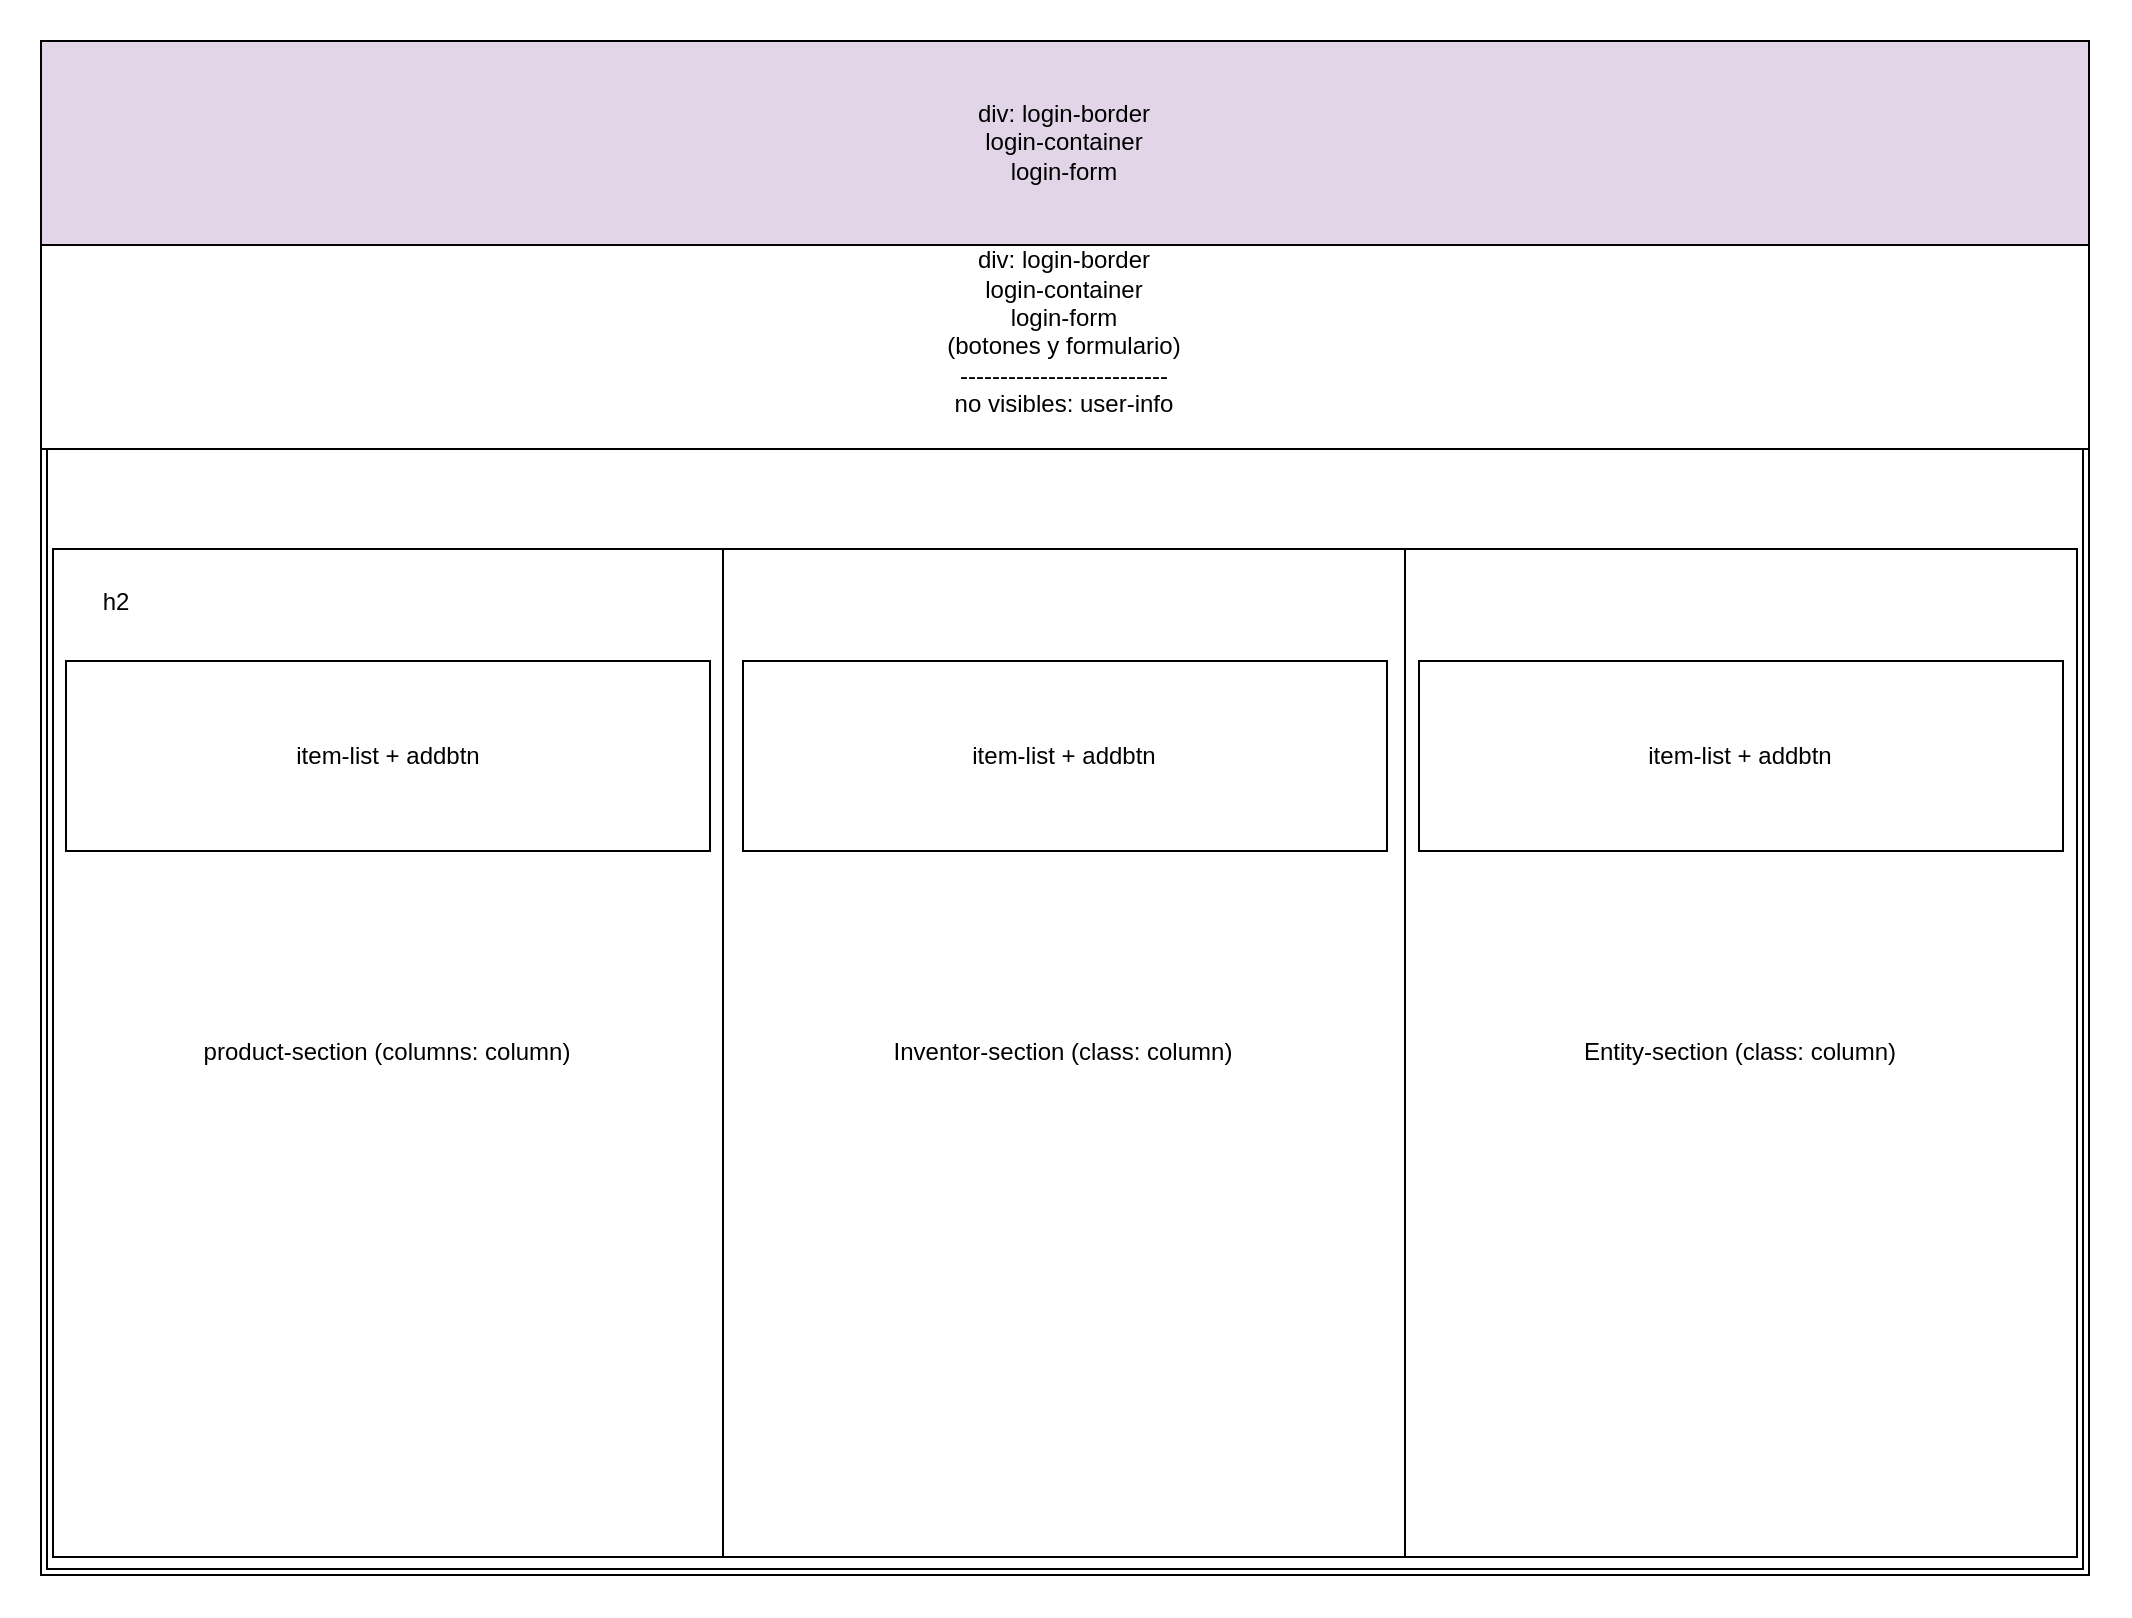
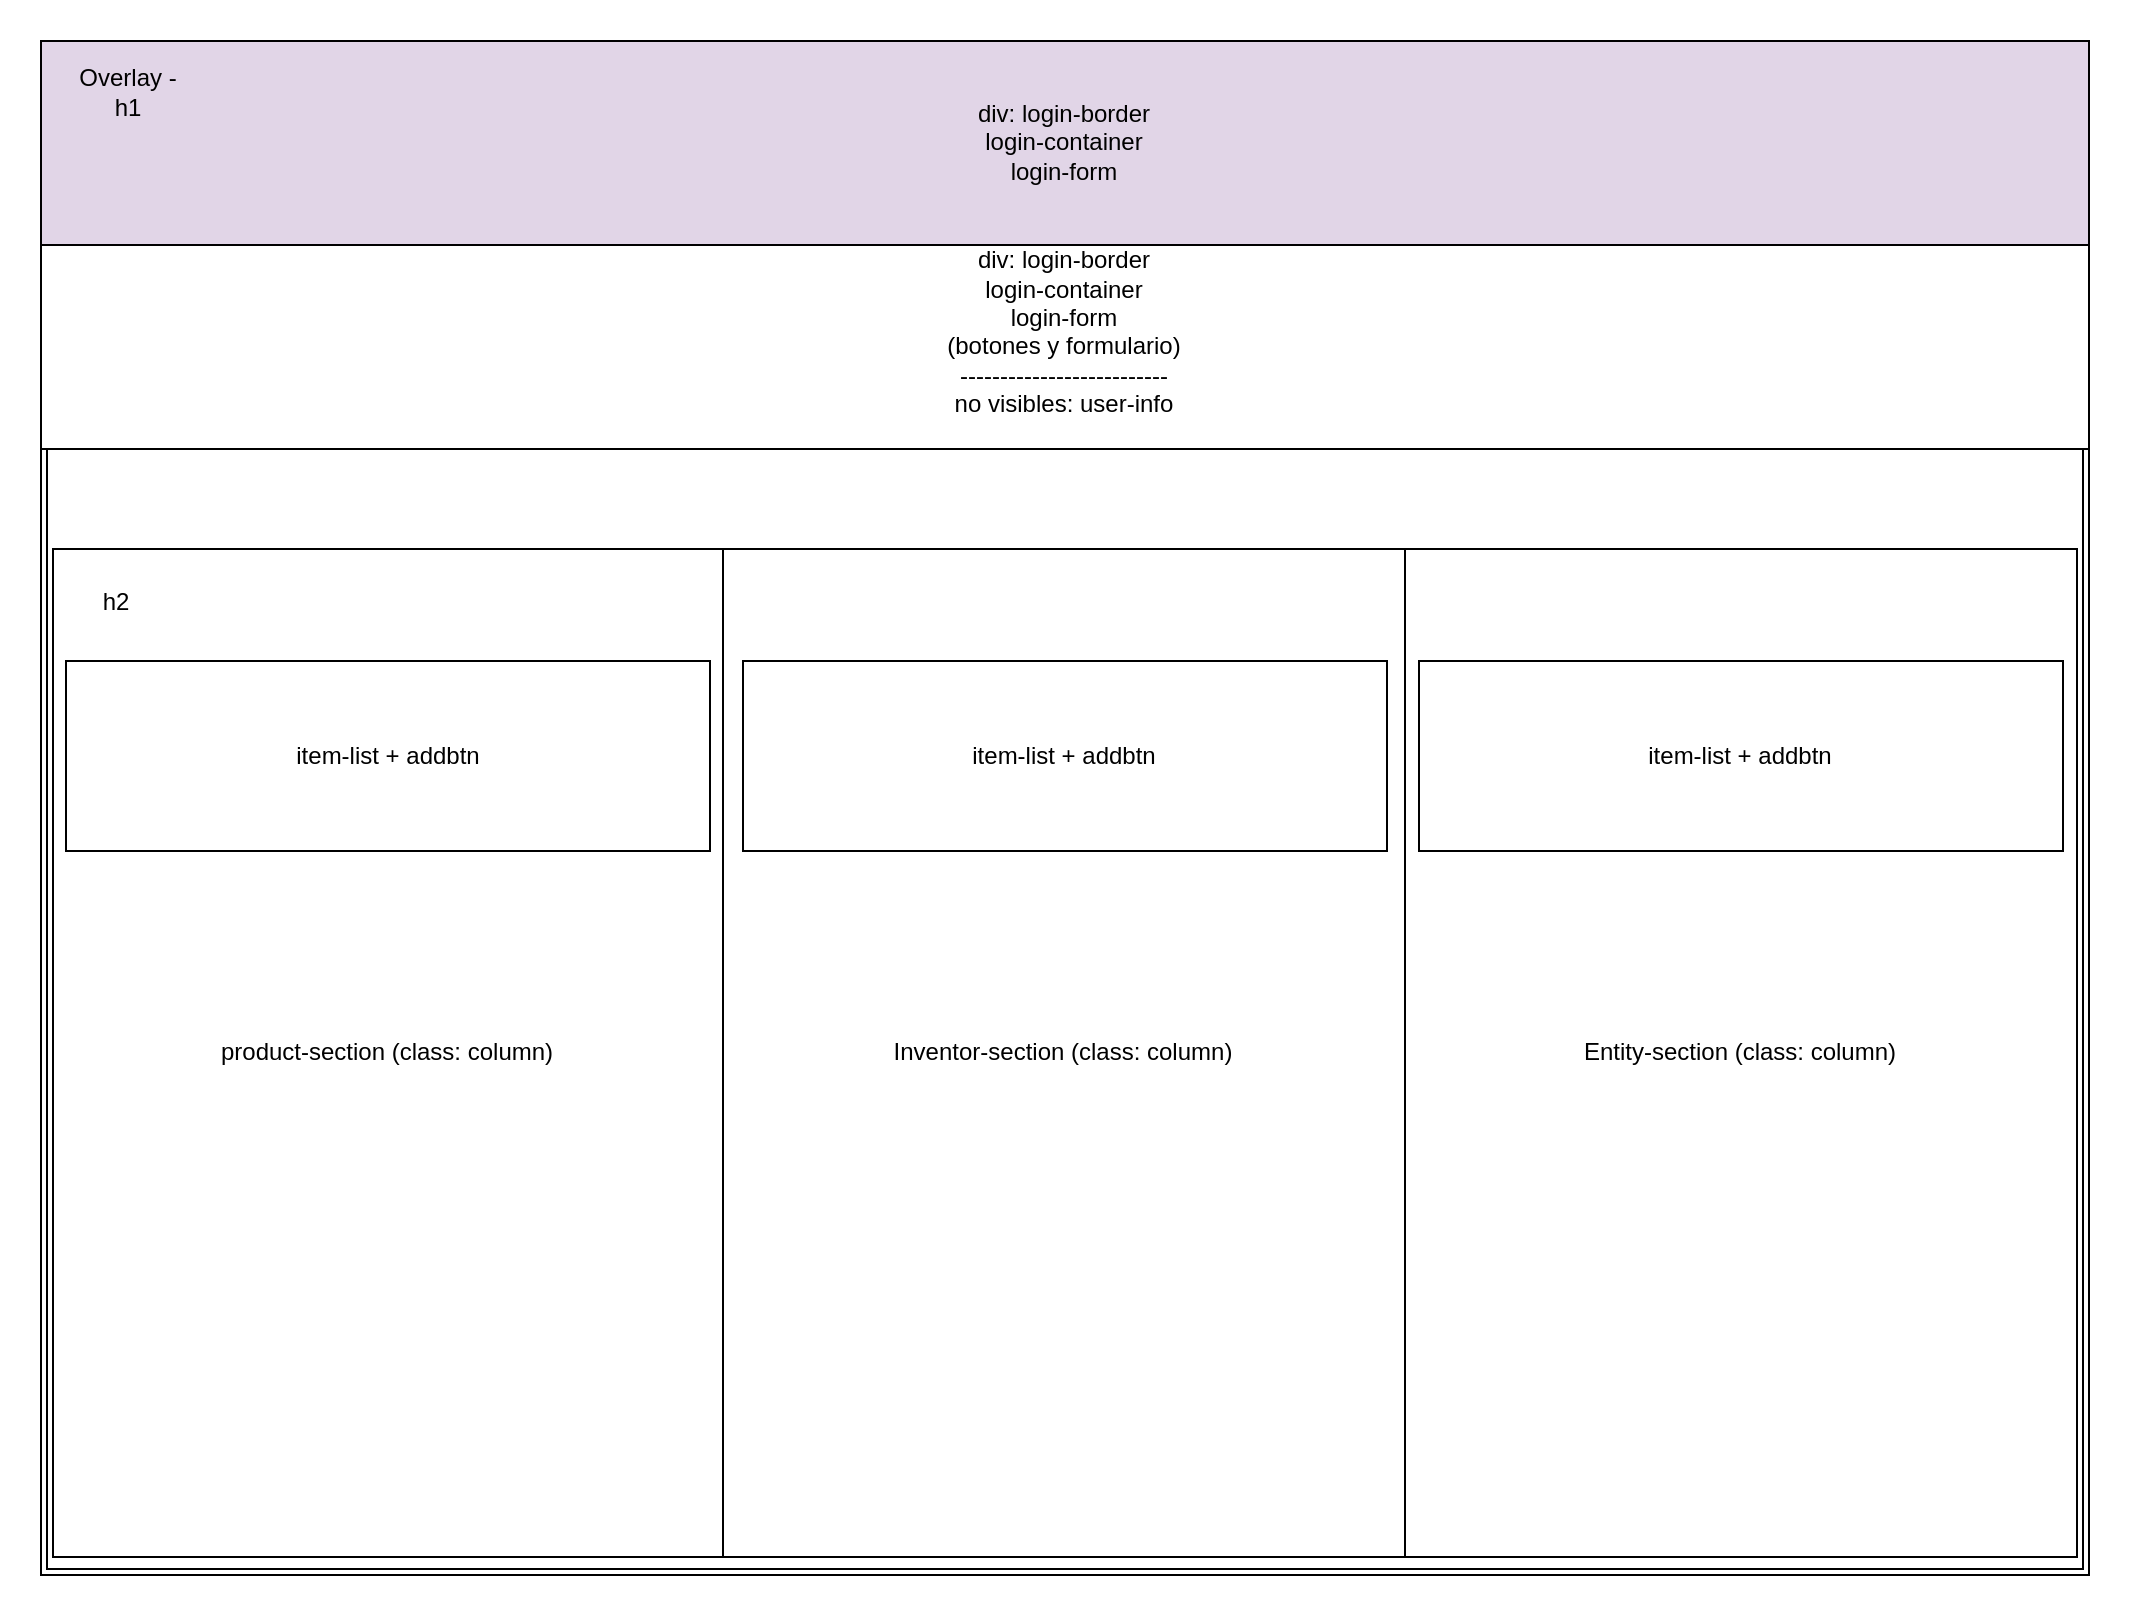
none -> (129, 93)
(388, 1053) -> (388, 1053)
